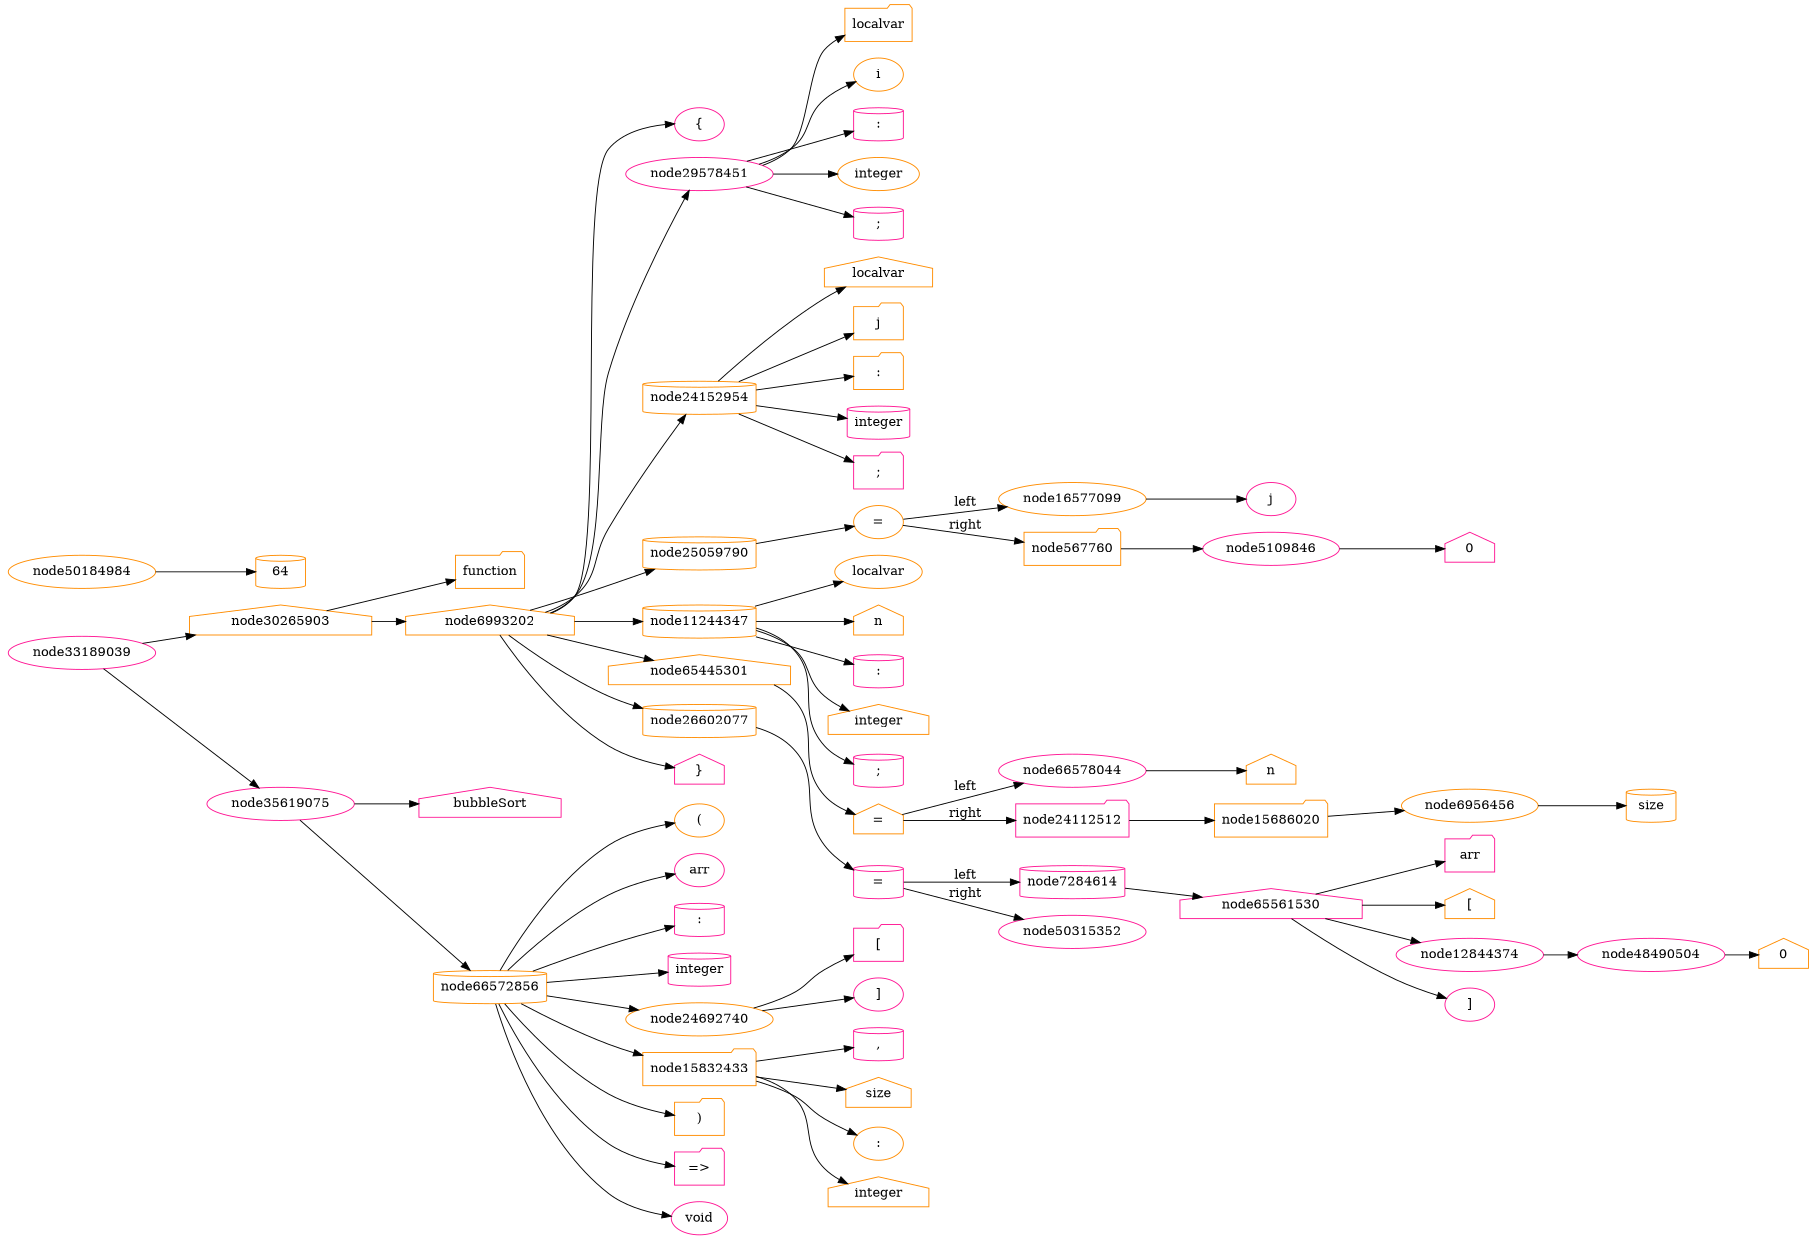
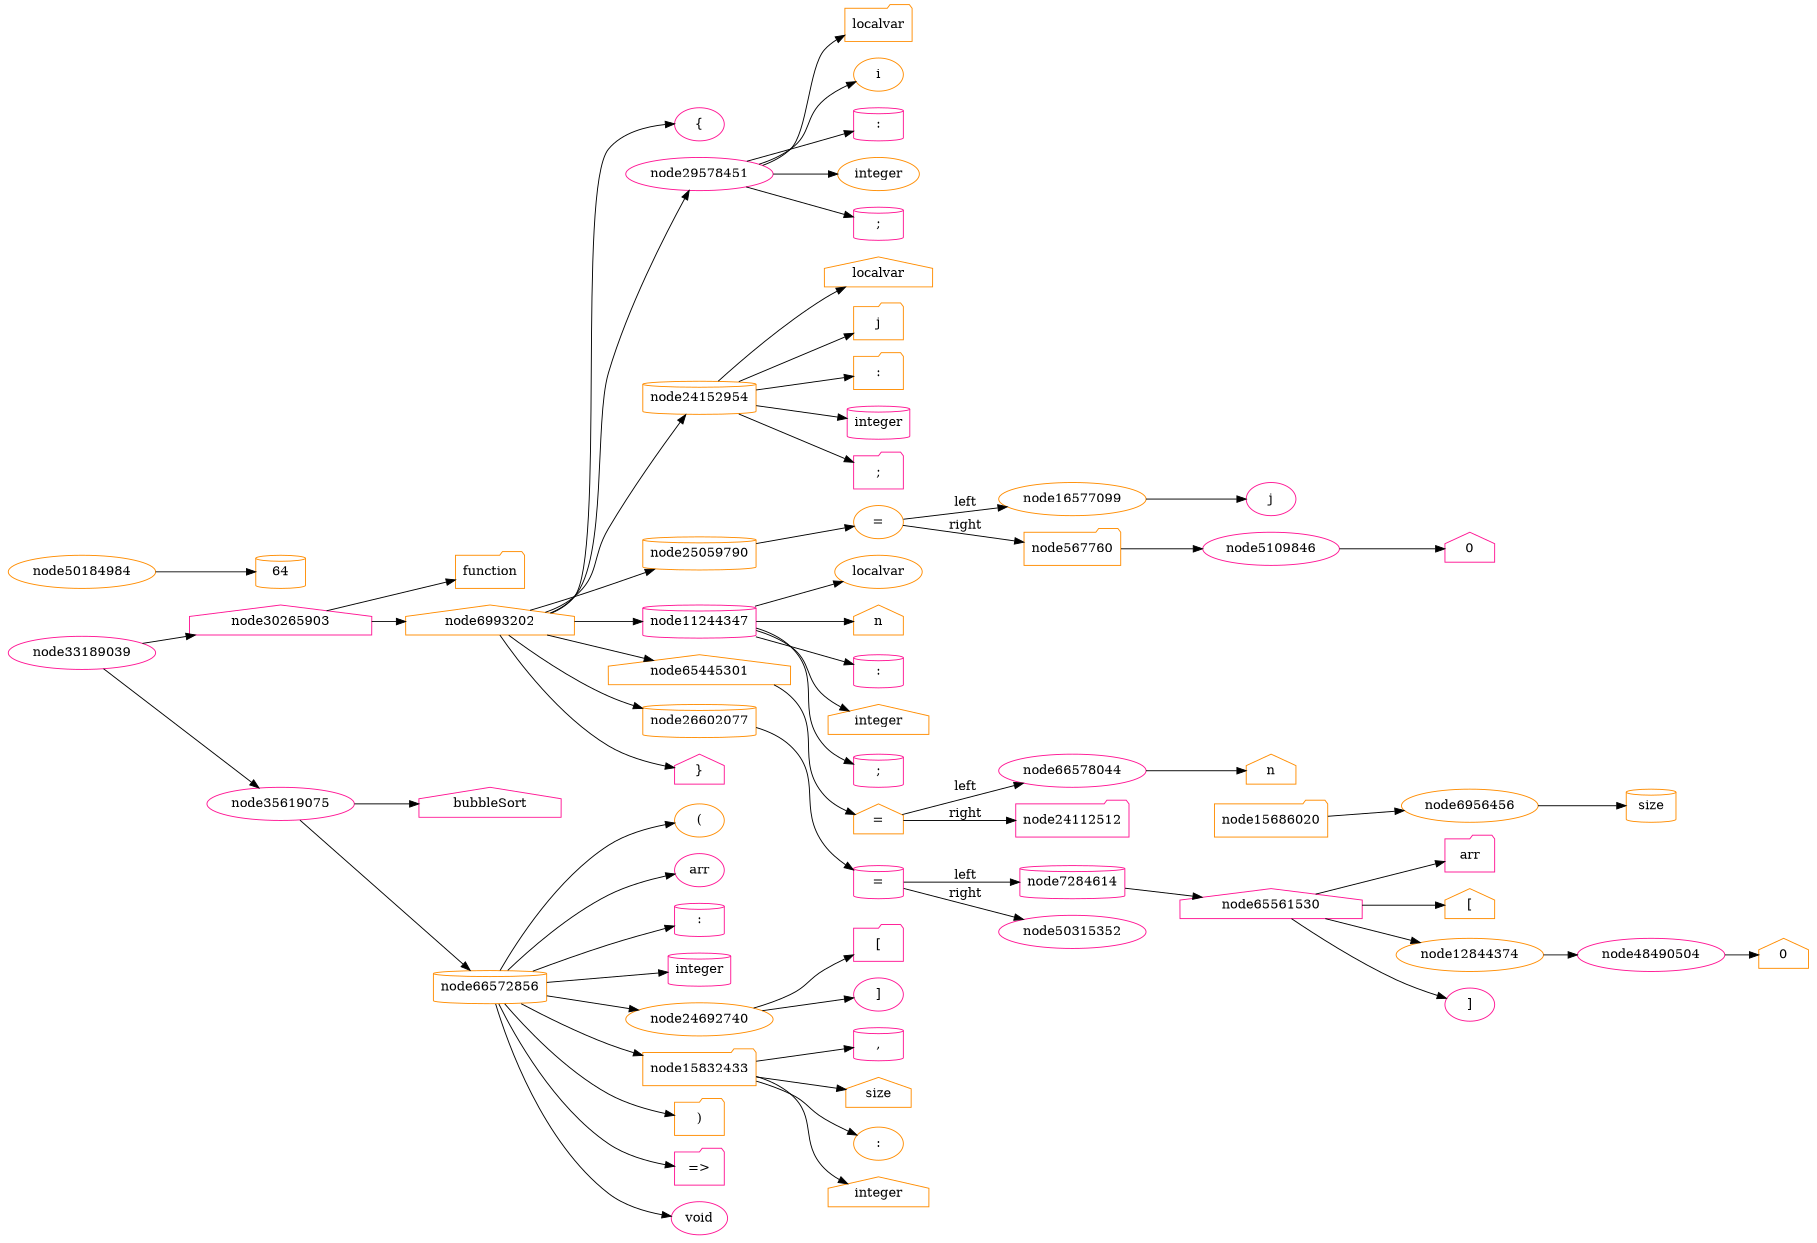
(281, 622) -> (281, 622)
(699, 622) -> (699, 622)
(1167, 820) -> none
(1470, 955) -> (1470, 955)
